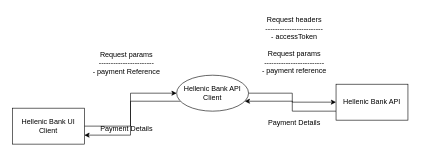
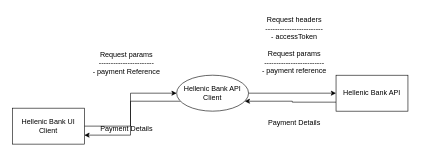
(372, 102) -> (372, 93)
